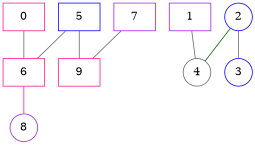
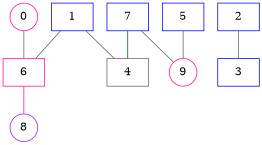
(24, 17) -> (24, 17)
(135, 17) -> (128, 17)
(190, 17) -> (72, 17)
(239, 17) -> (239, 17)
(51, 45) -> (48, 45)
(218, 45) -> (128, 45)
(79, 72) -> (183, 72)
(197, 72) -> (128, 72)
(239, 72) -> (239, 72)
